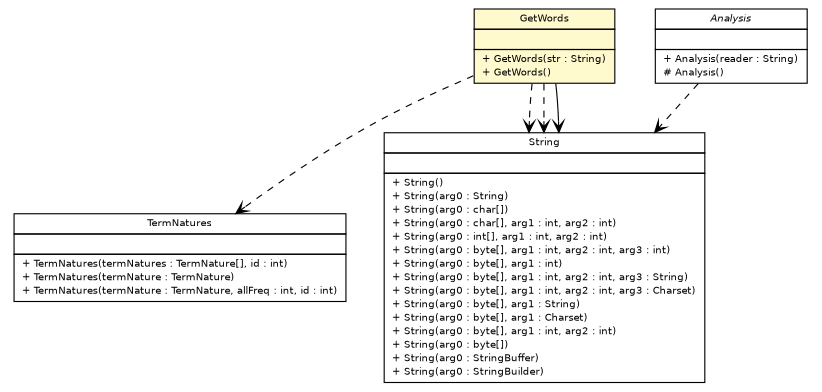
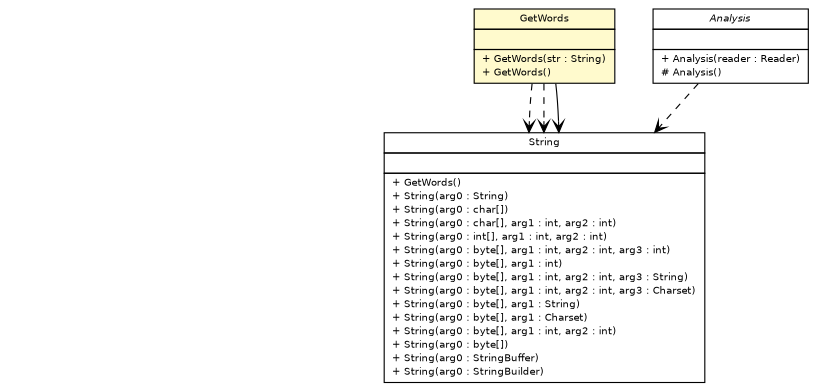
(731, 59) -> (731, 59)
(418, 183) -> (427, 183)
(179, 258) -> none
